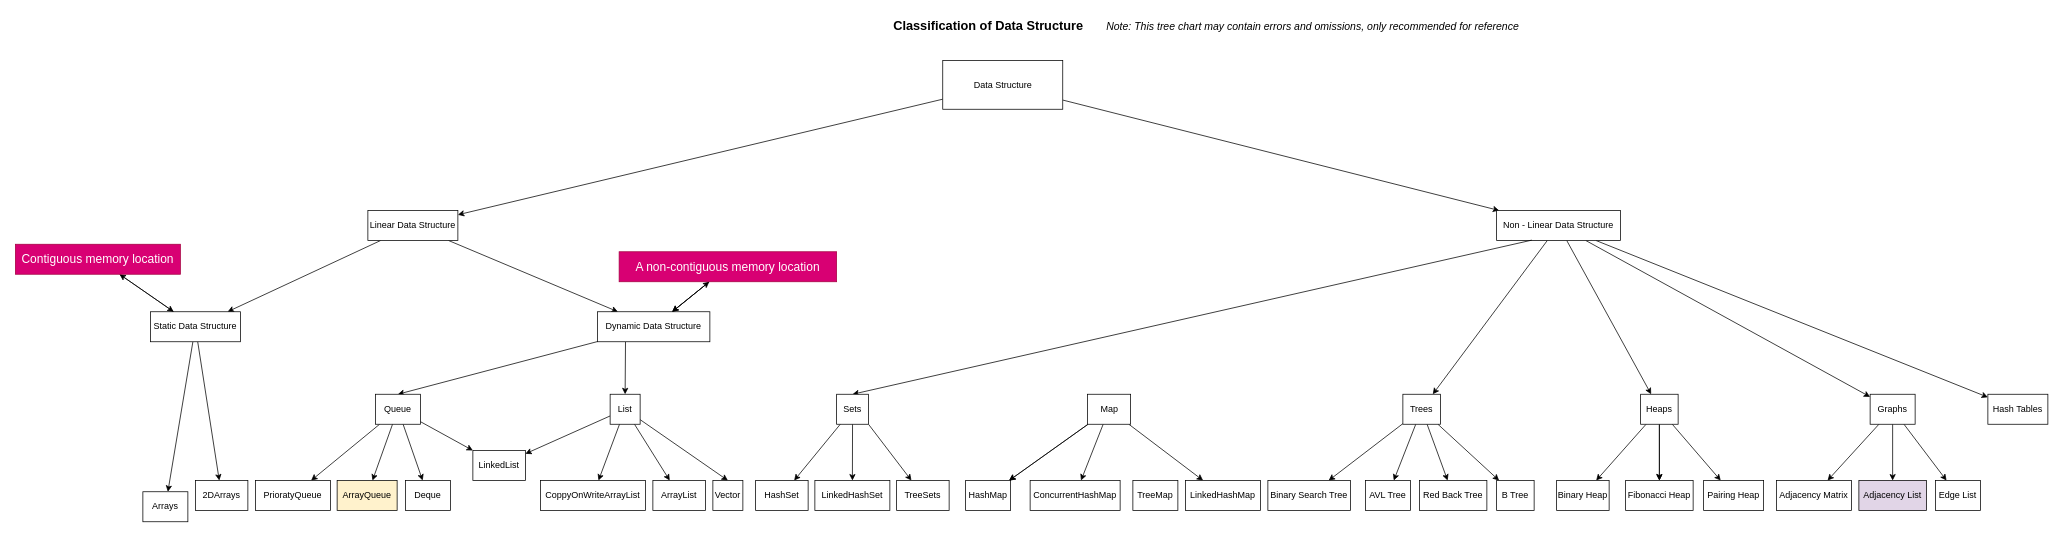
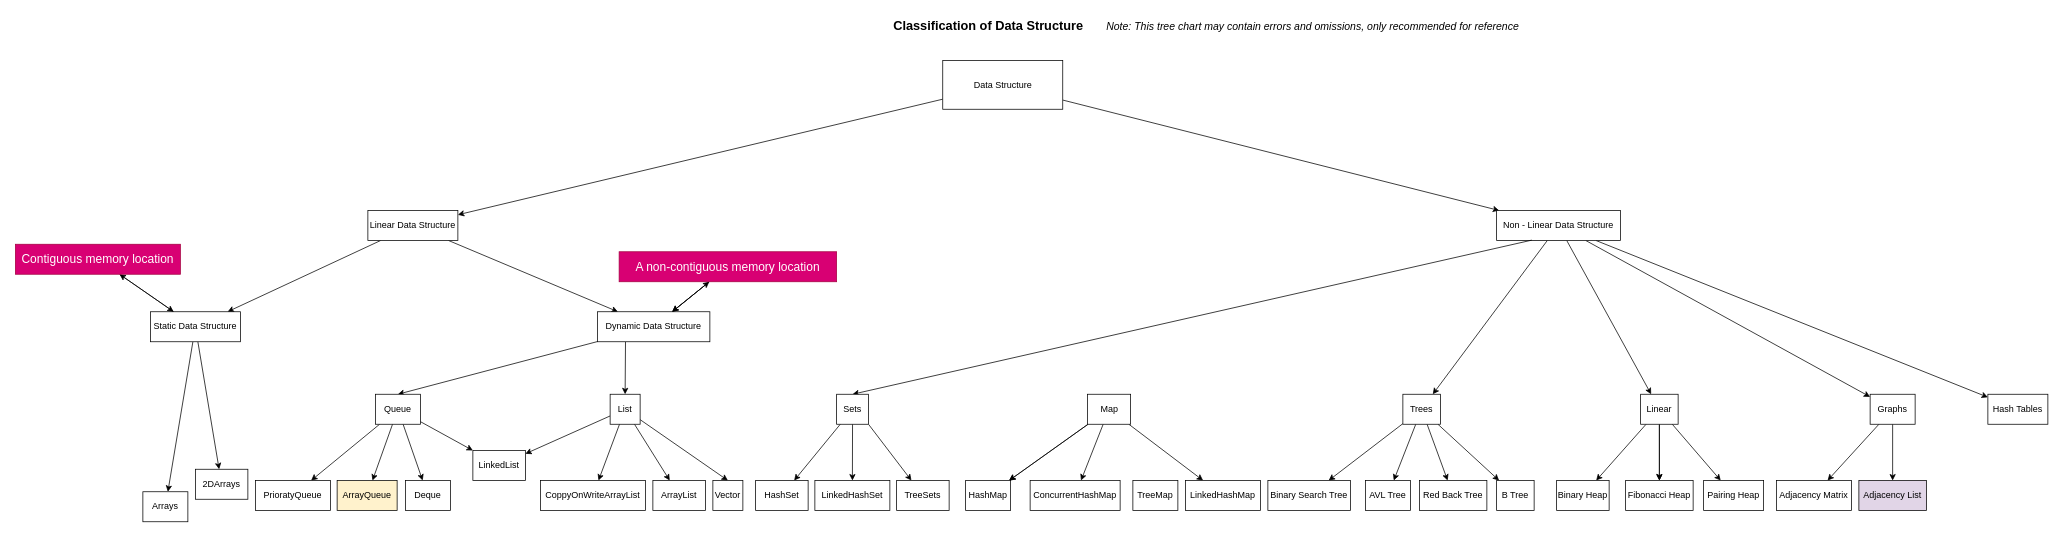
(1659, 409) -> (1659, 409)
(1924, 450) -> none
(222, 495) -> (222, 484)
(1958, 495) -> none
